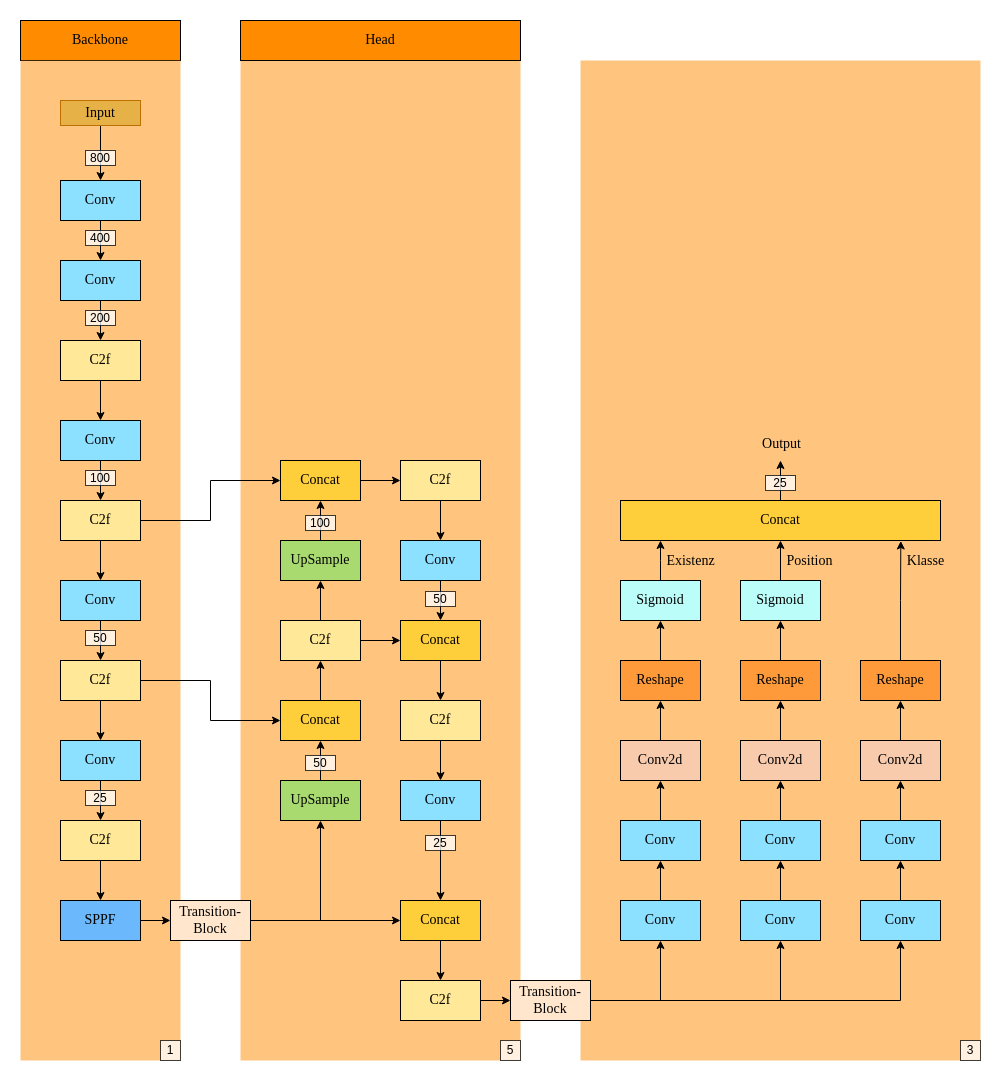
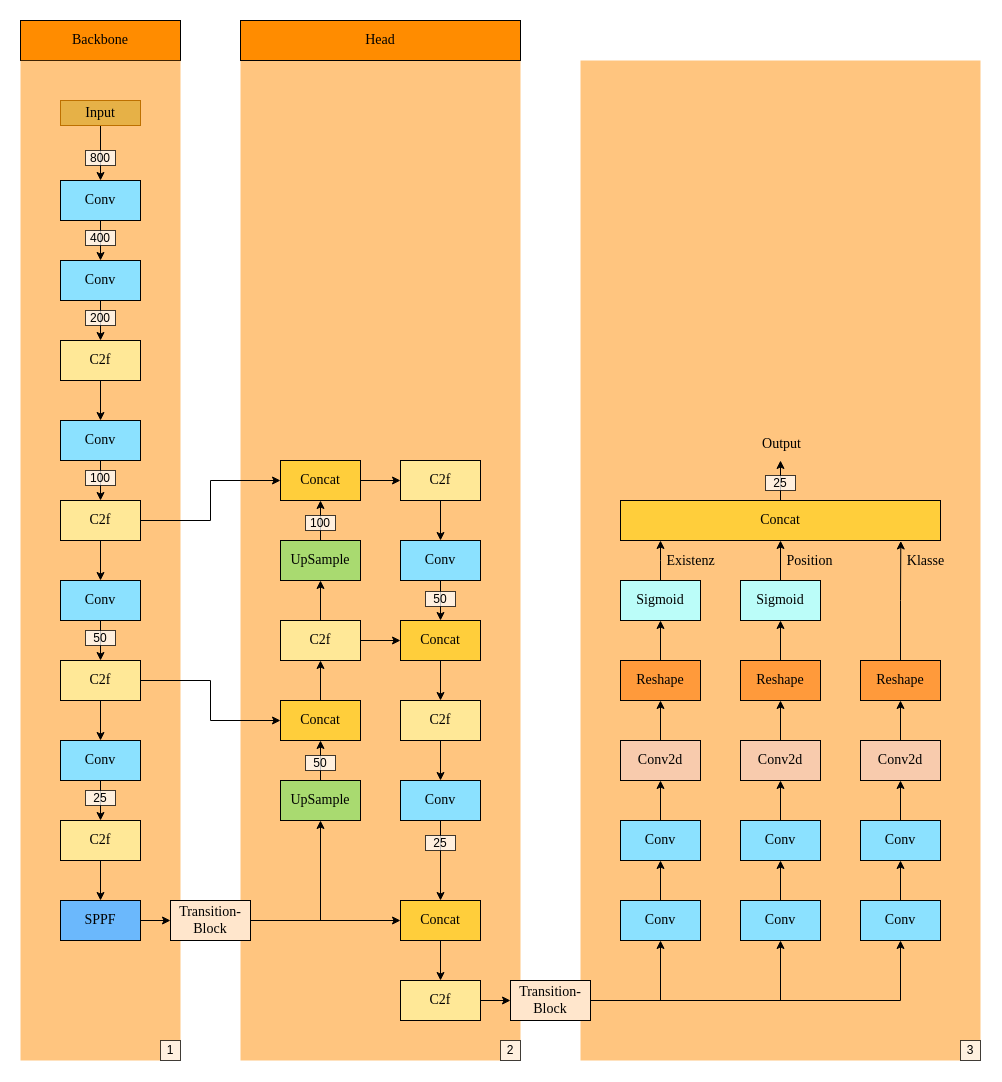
(511, 1051) -> (511, 1051)
